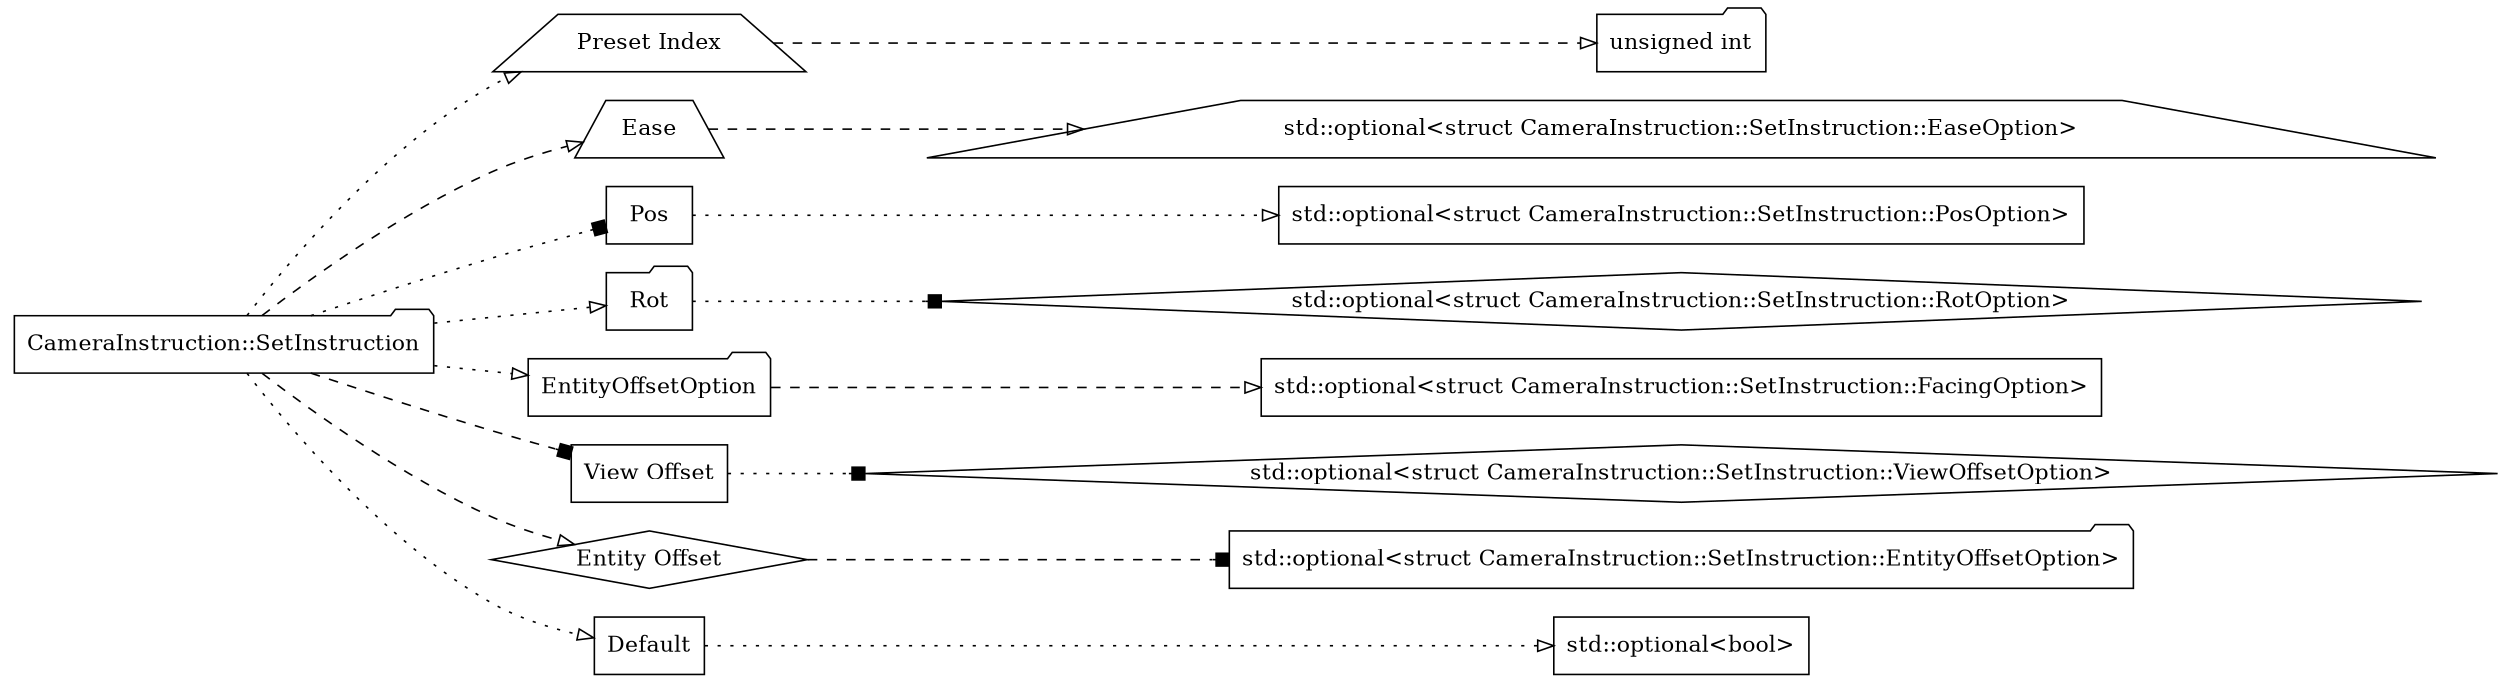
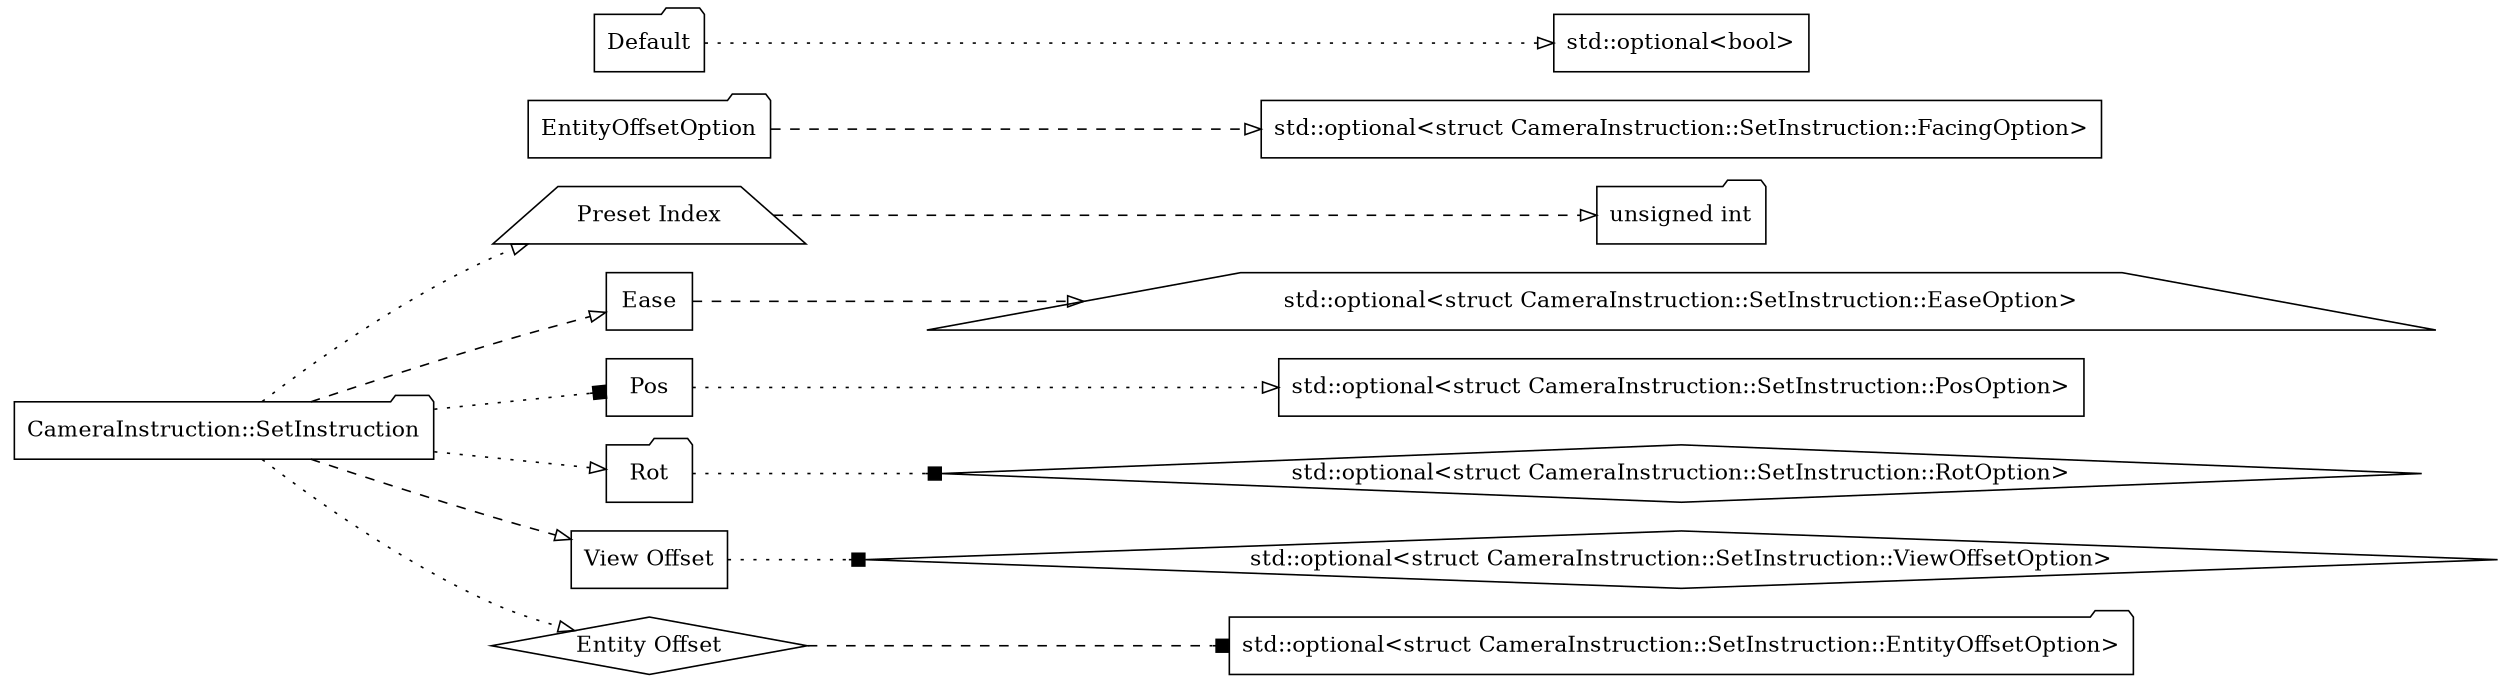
(649, 129) -> (649, 301)
(473, 370) -> none
(433, 413) -> (433, 499)
(403, 470) -> (403, 556)
(393, 530) -> none
(649, 646) -> (649, 43)
